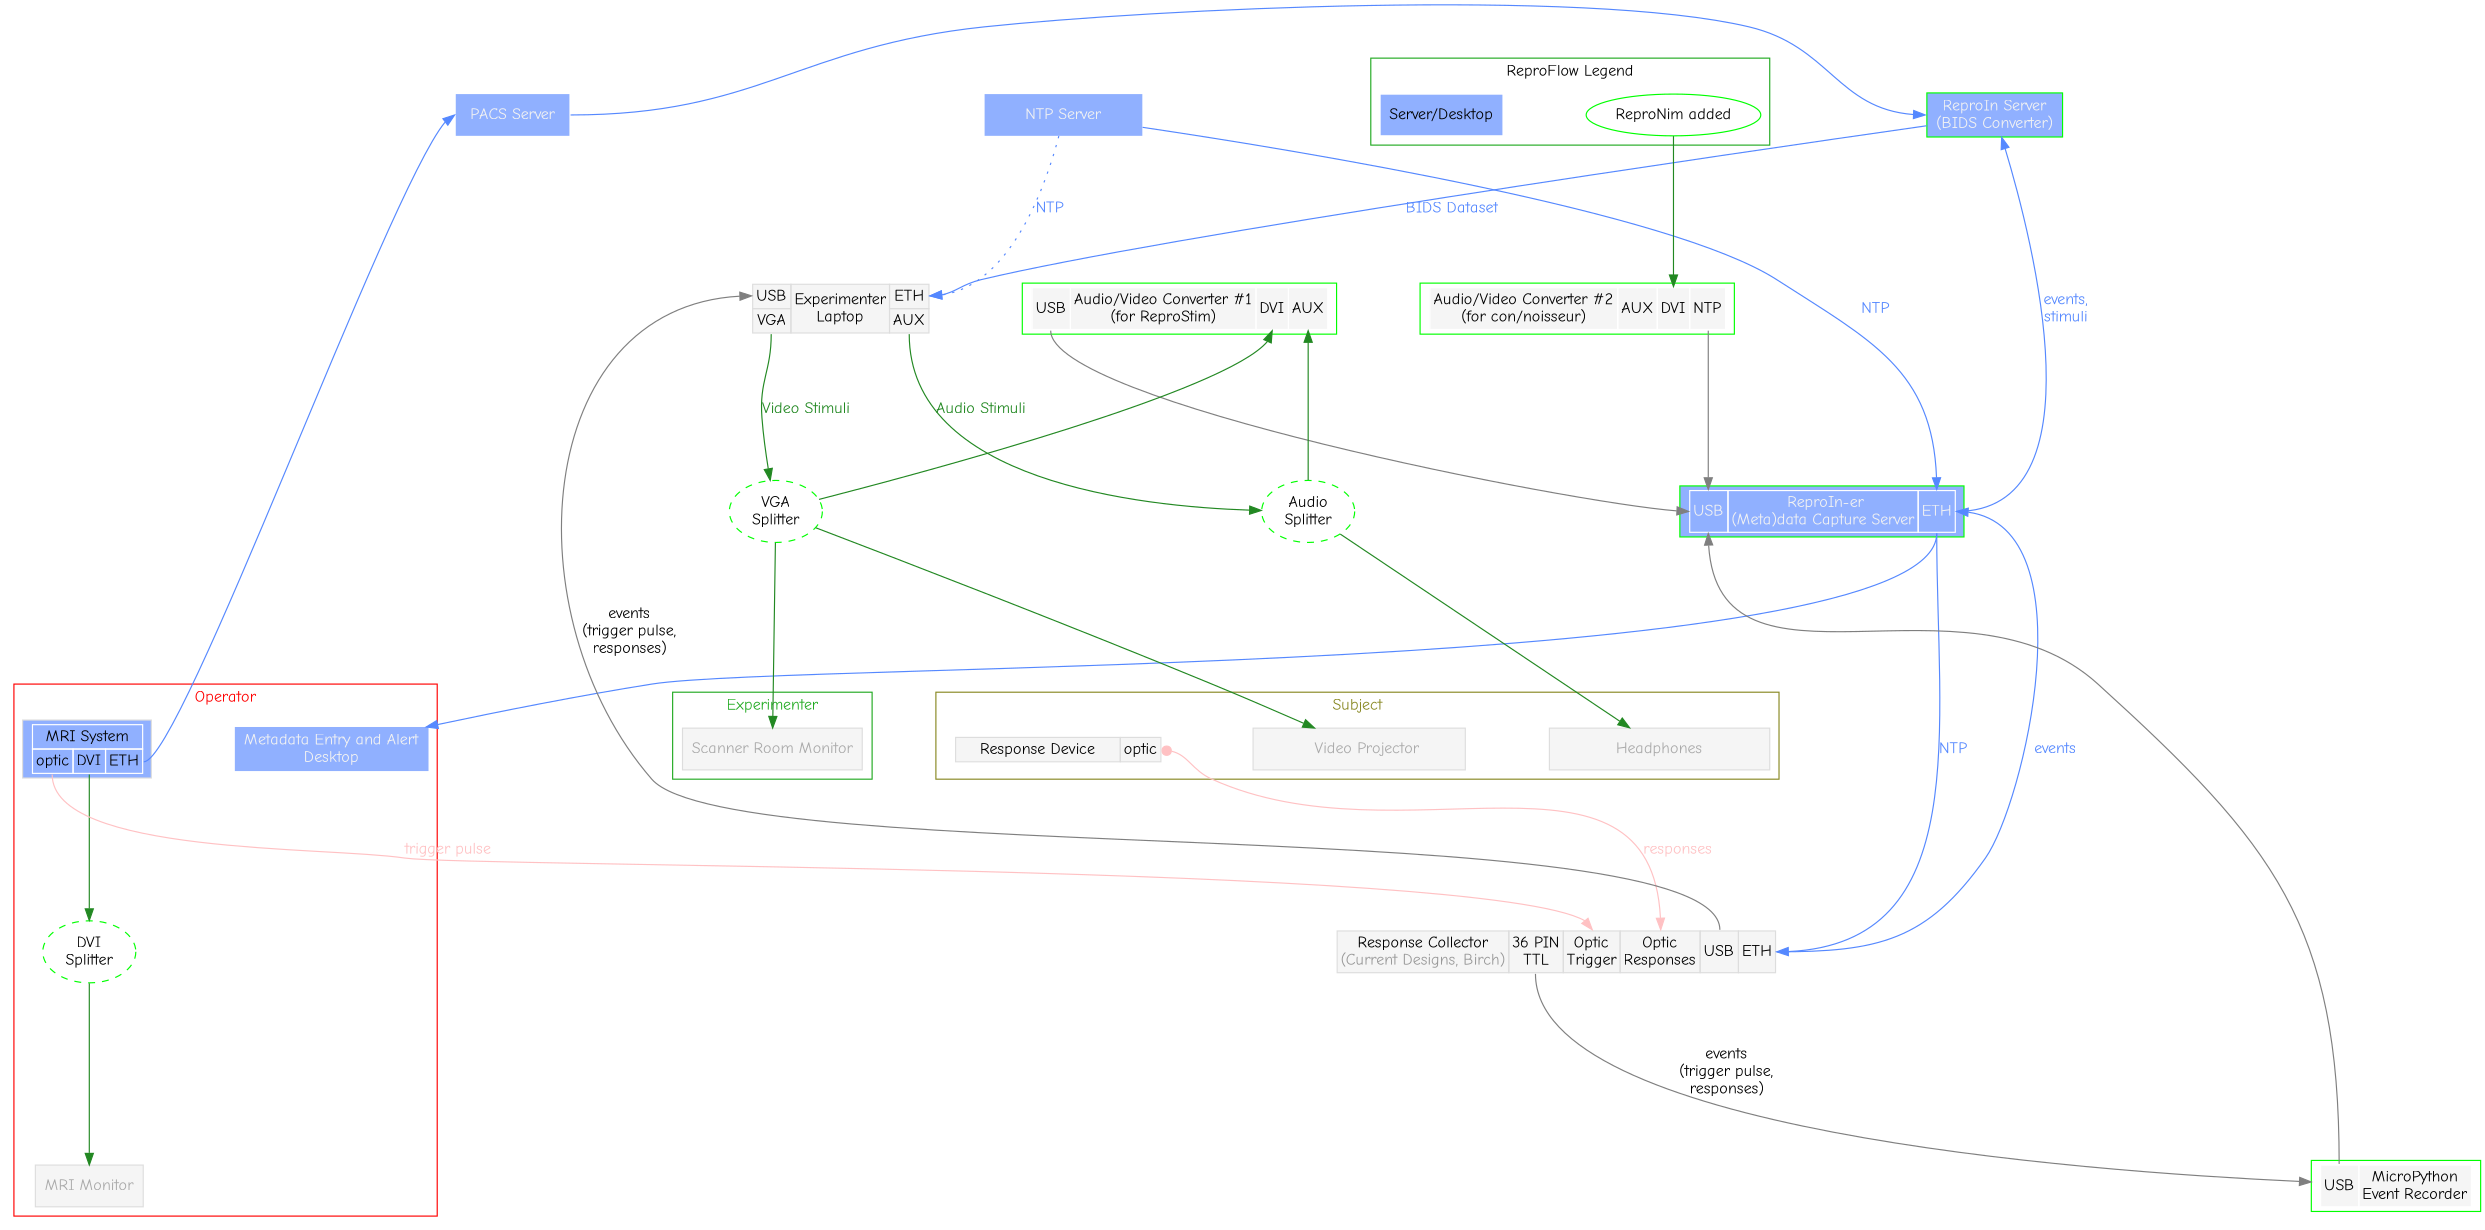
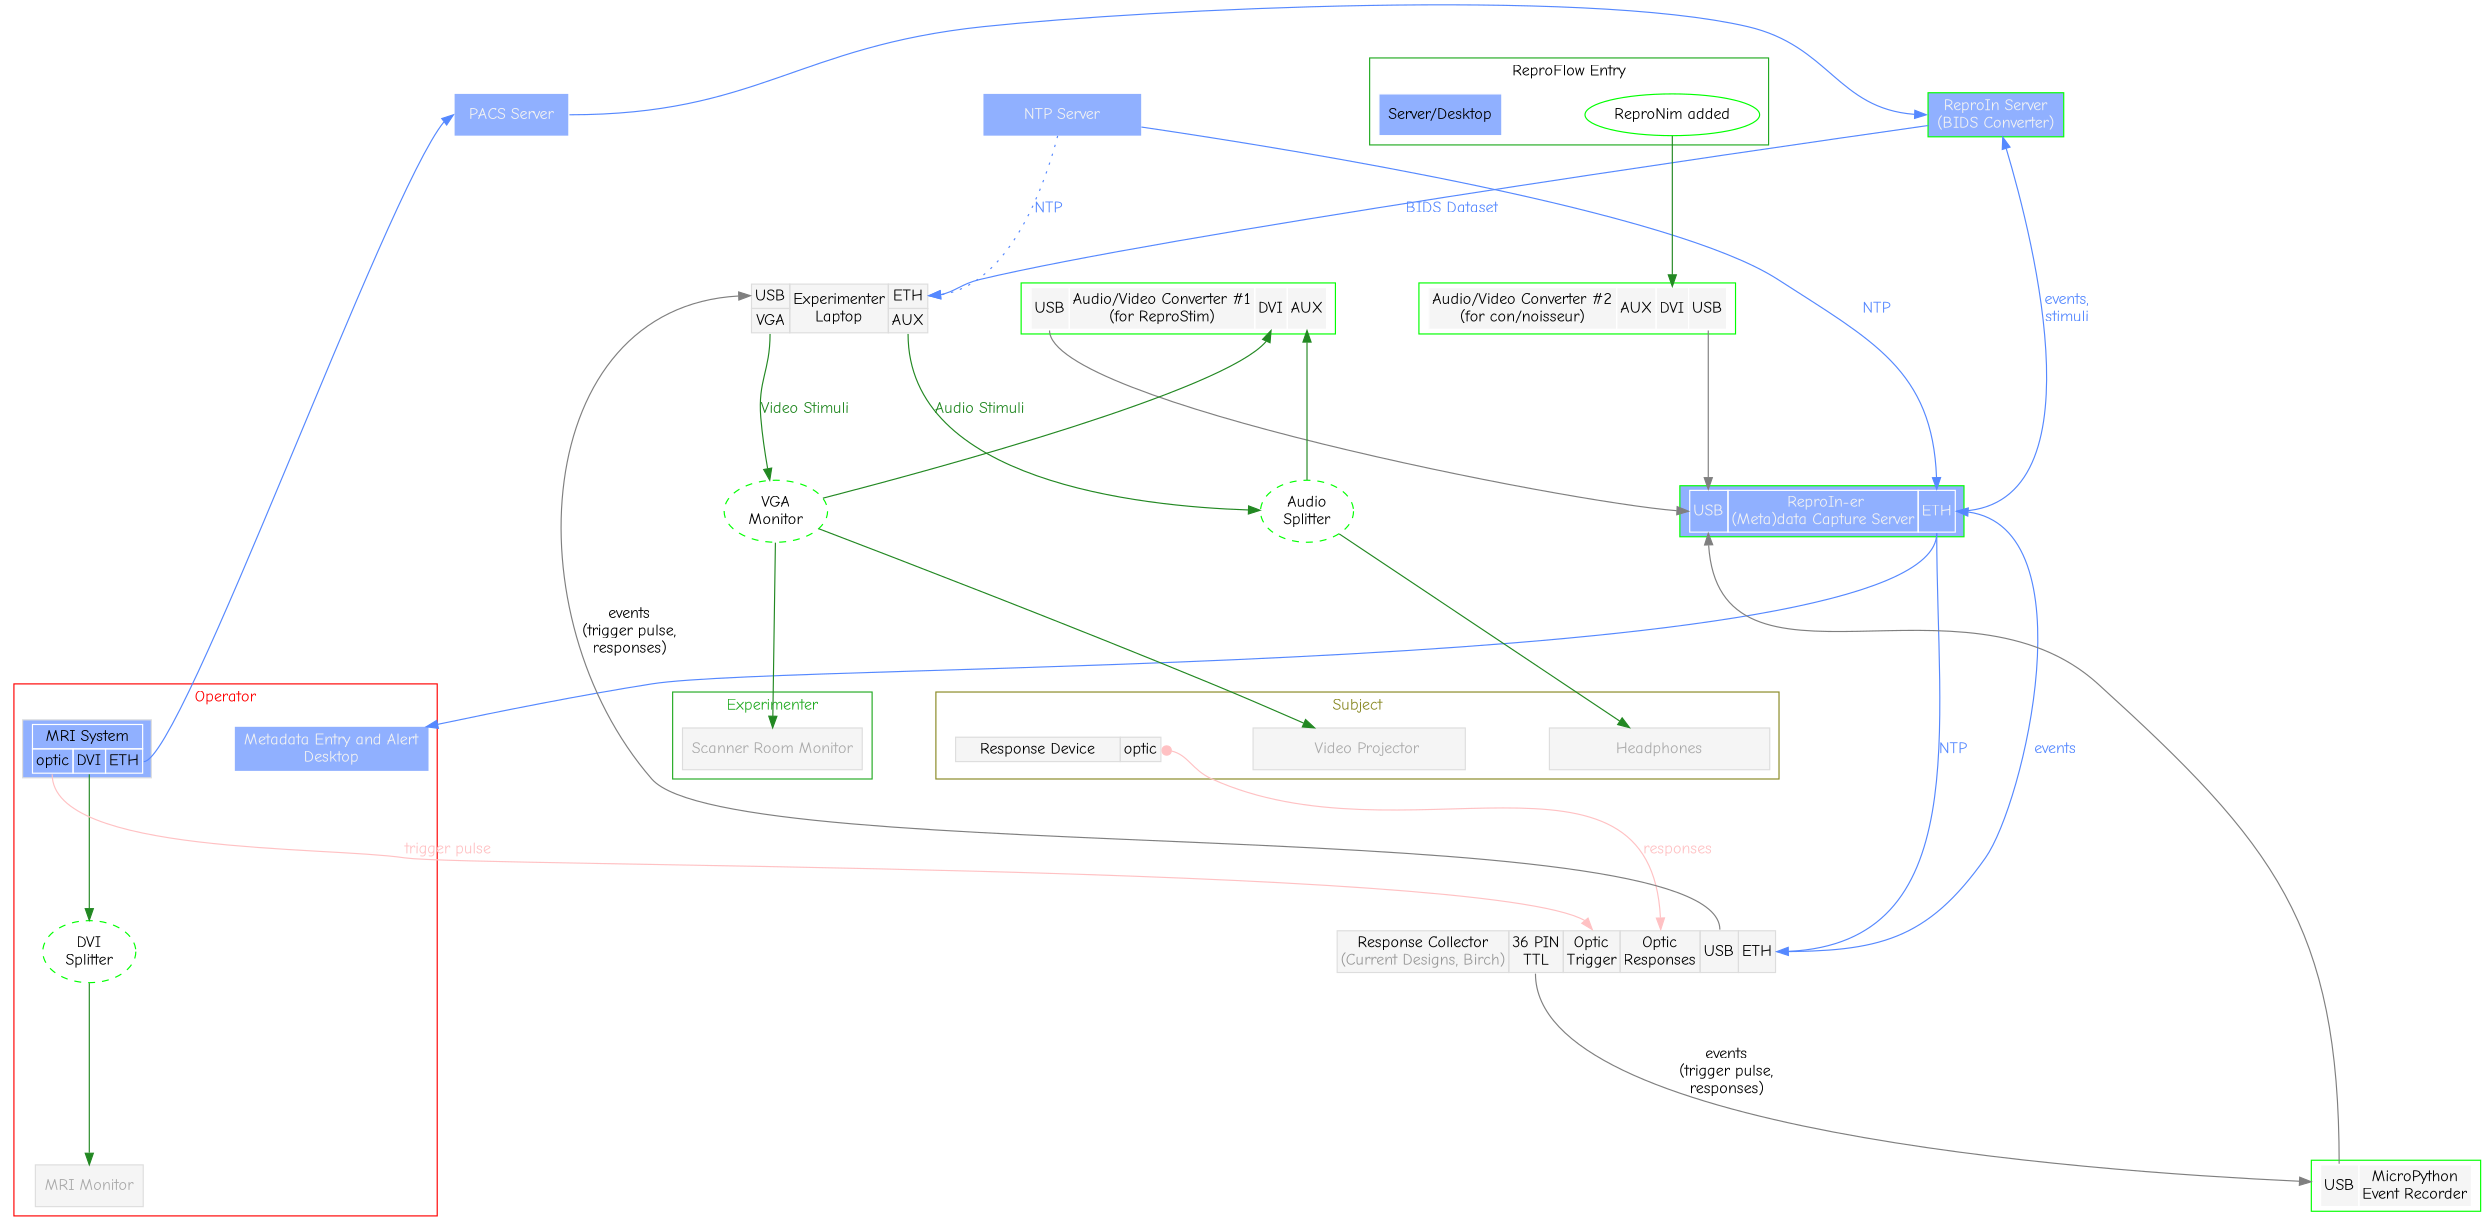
(1570, 71) -> (1569, 71)
(1708, 308) -> (1708, 308)
(776, 511) -> (776, 511)
